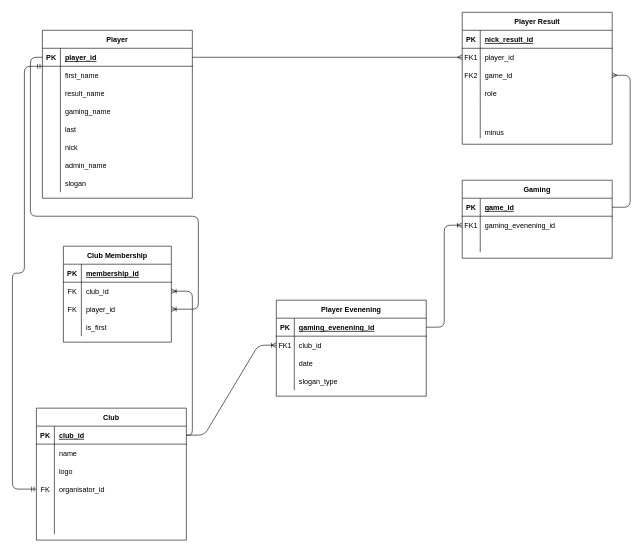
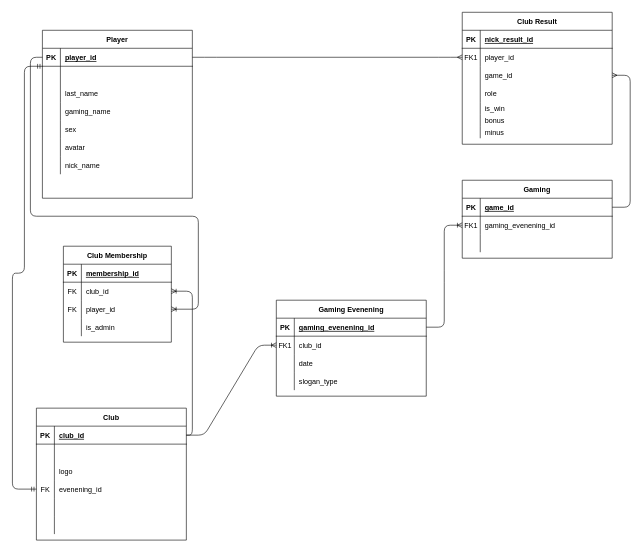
(537, 22) -> (537, 22)
(126, 75) -> none
(471, 75) -> none
(86, 94) -> (82, 94)
none -> (546, 108)
none -> (546, 120)
(72, 130) -> (71, 130)
(72, 148) -> (77, 148)
(84, 166) -> (82, 166)
(126, 183) -> none
(351, 310) -> (351, 310)
(100, 328) -> (100, 328)
(120, 453) -> none
(85, 490) -> (81, 490)
